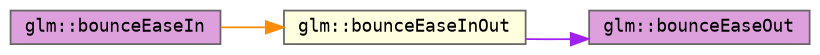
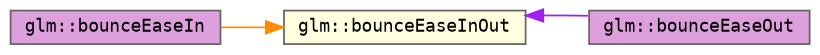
(548, 39) -> (566, 15)
